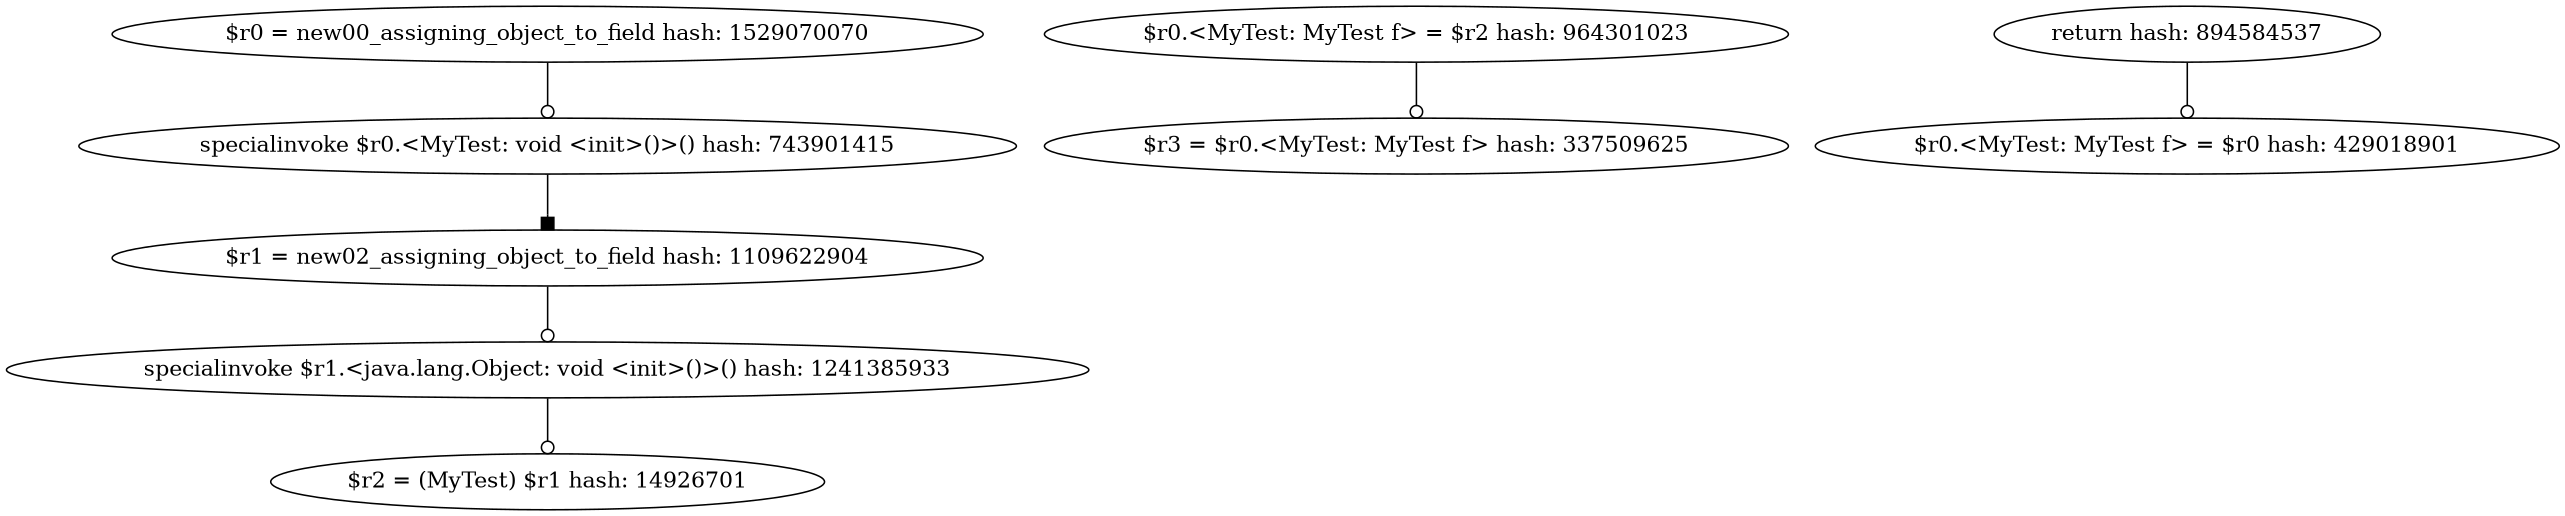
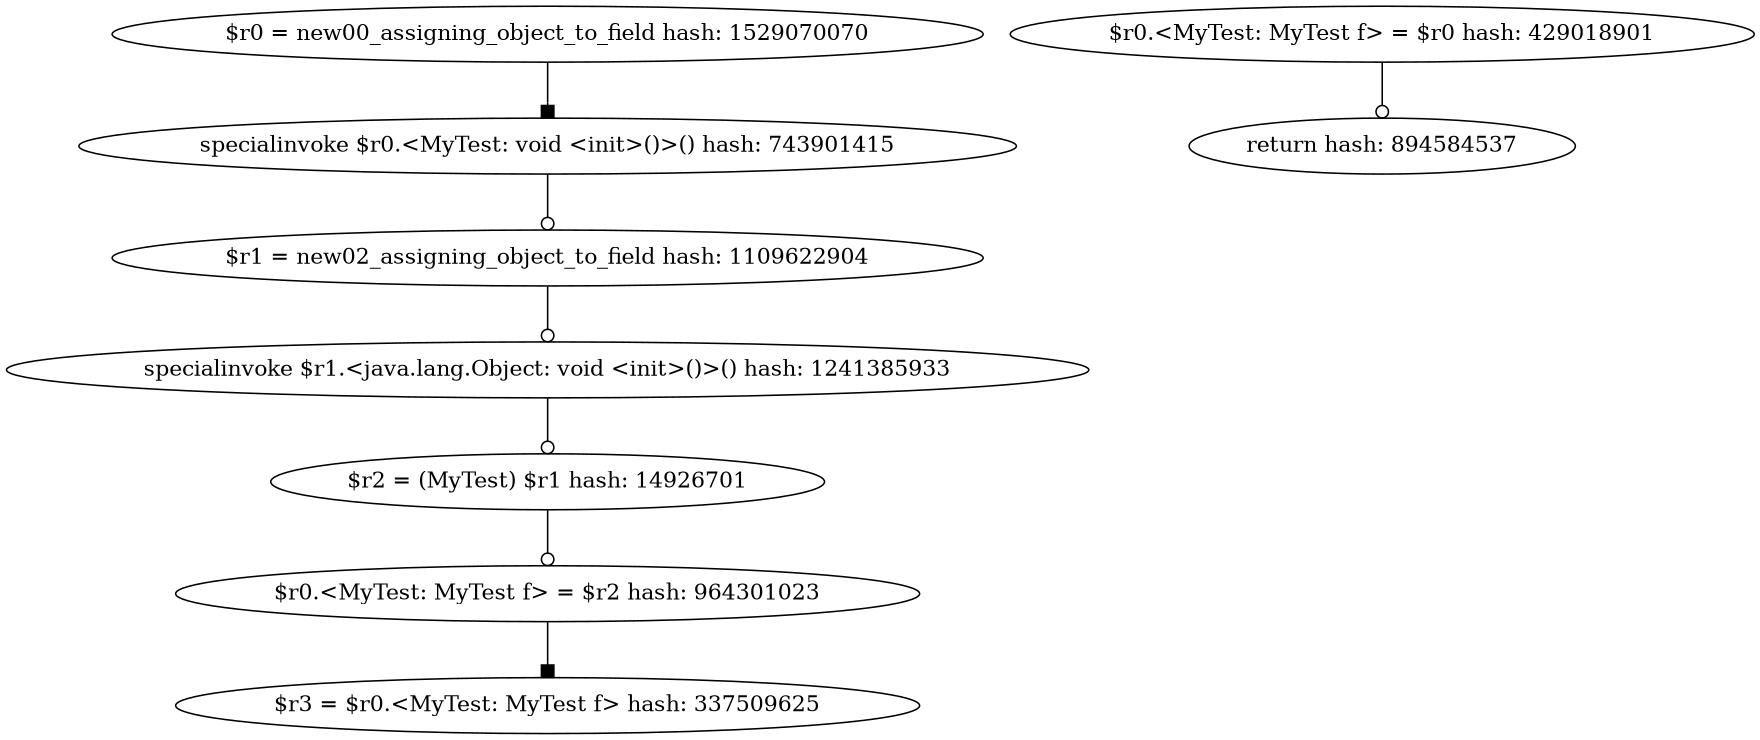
(548, 84) -> (548, 83)
(1416, 84) -> (548, 642)
(2187, 84) -> (1382, 84)
(548, 194) -> (548, 196)
none -> (548, 532)
